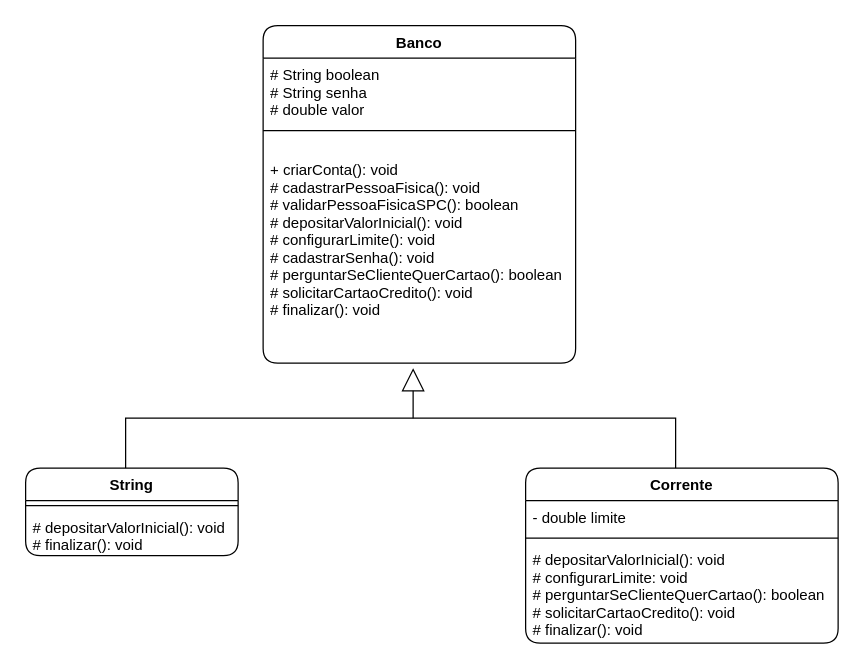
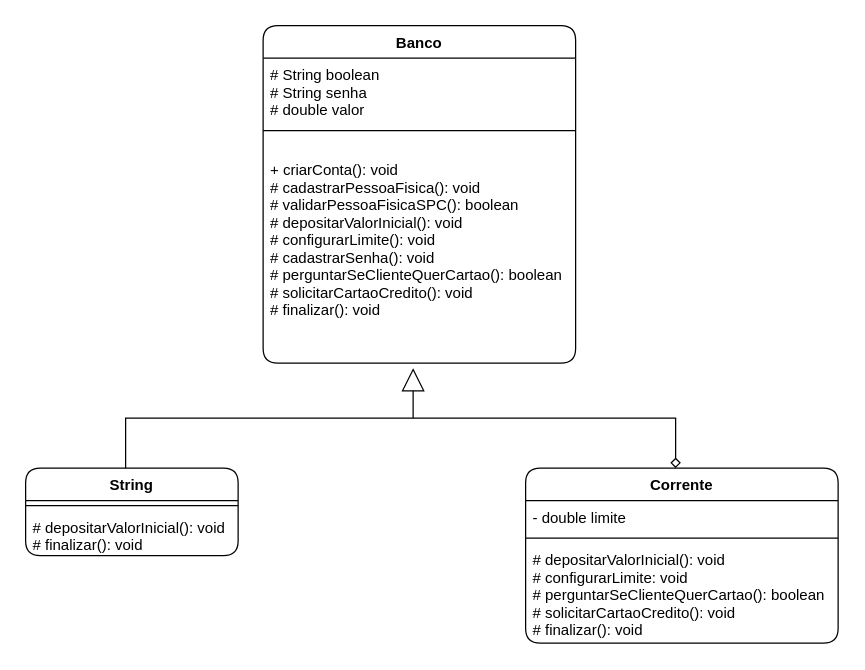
(676, 462) -> (676, 457)
